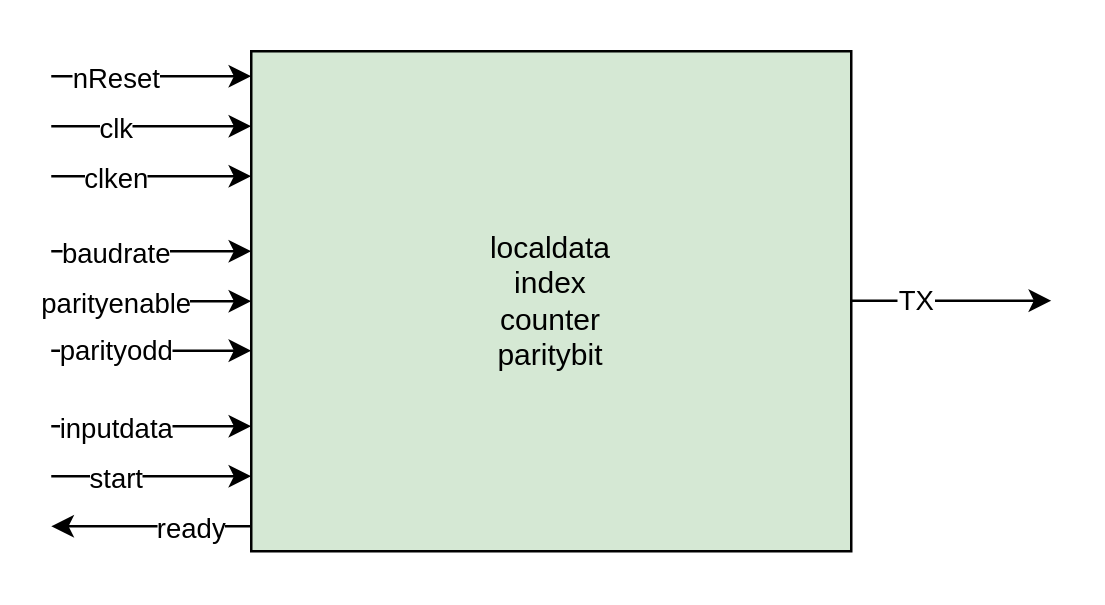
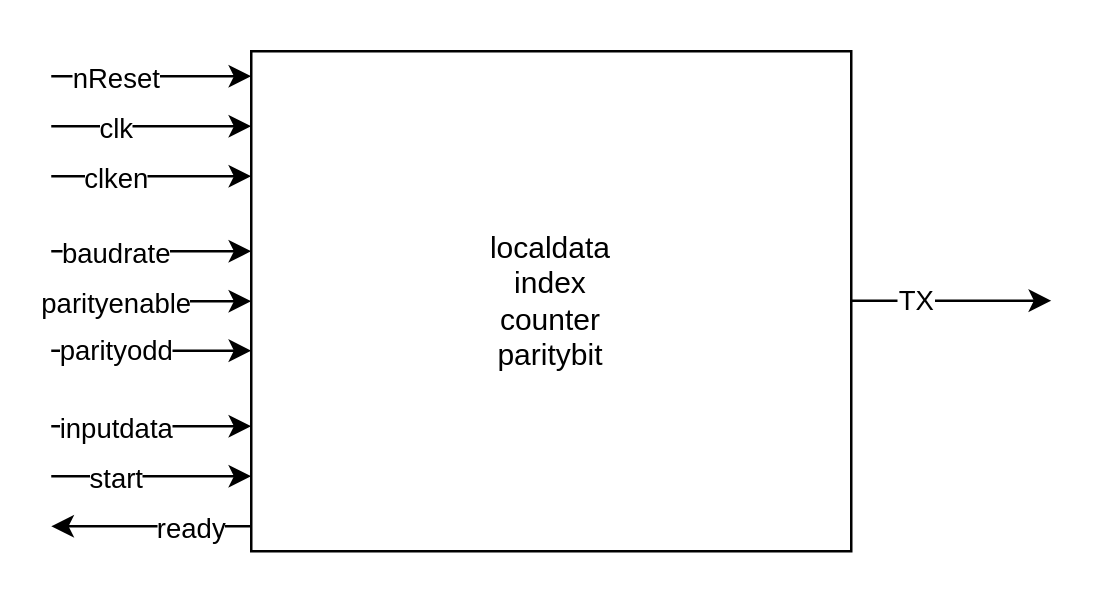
(551, 301) -> (551, 301)
